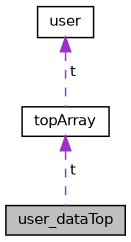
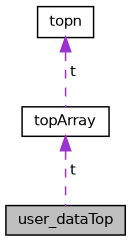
(66, 22) -> (66, 22)
